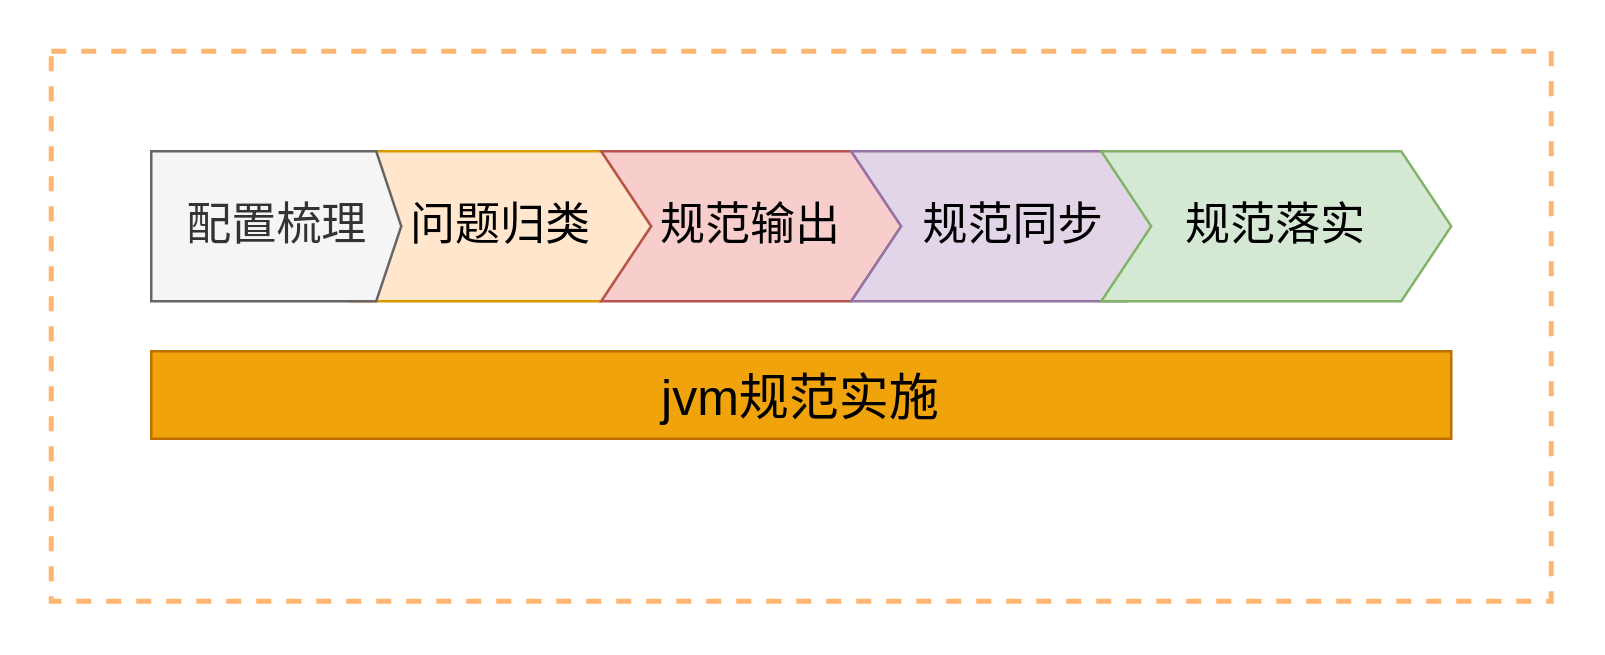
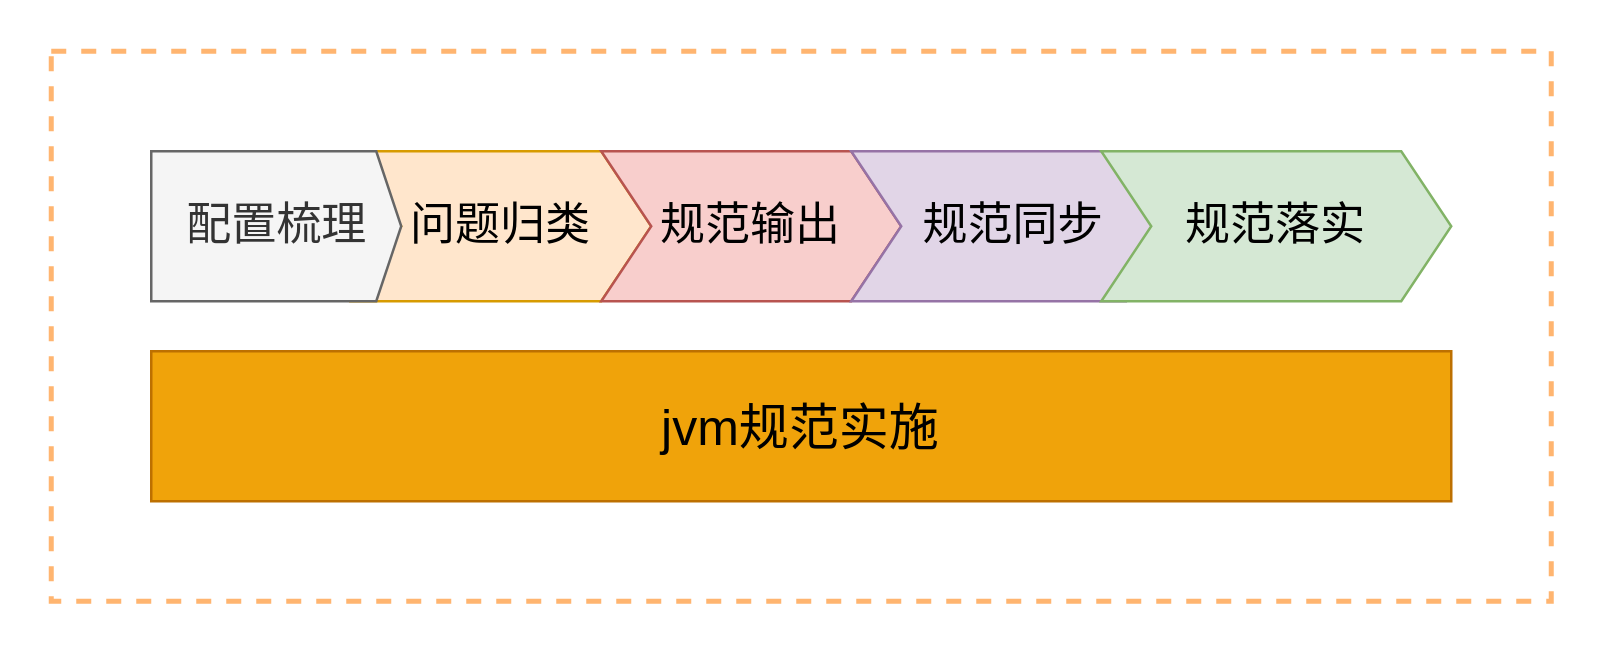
(801, 395) -> (801, 426)
